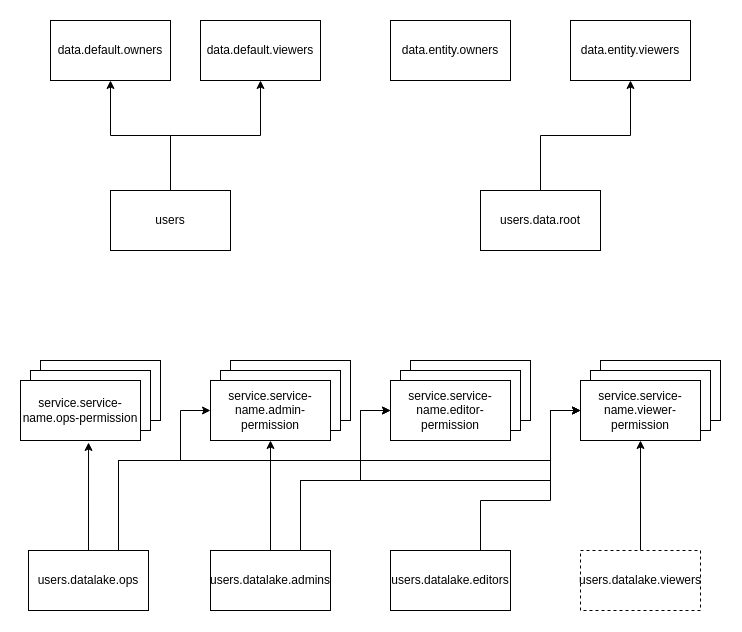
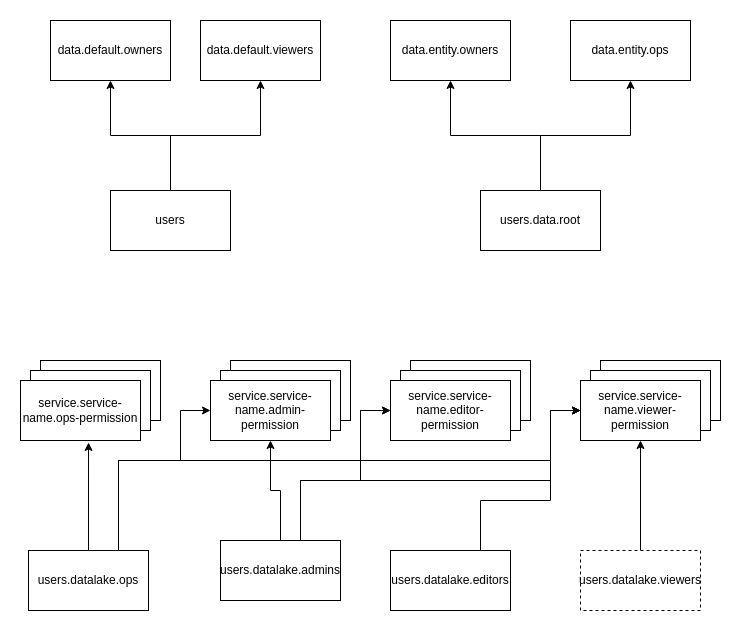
(631, 51) -> (631, 51)
none -> (471, 136)
(271, 581) -> (281, 571)
